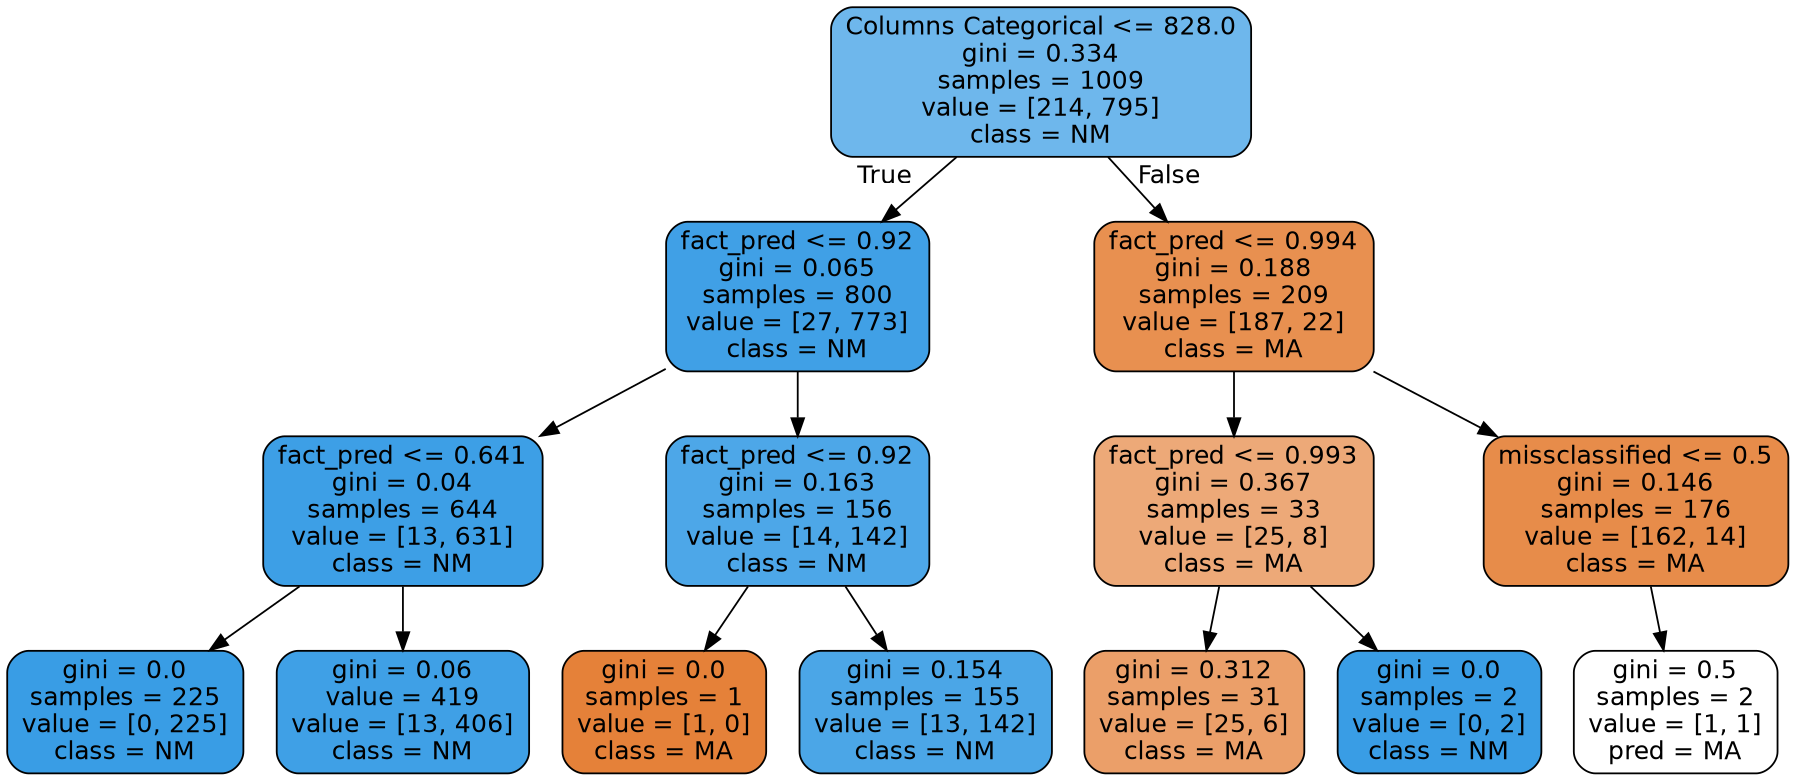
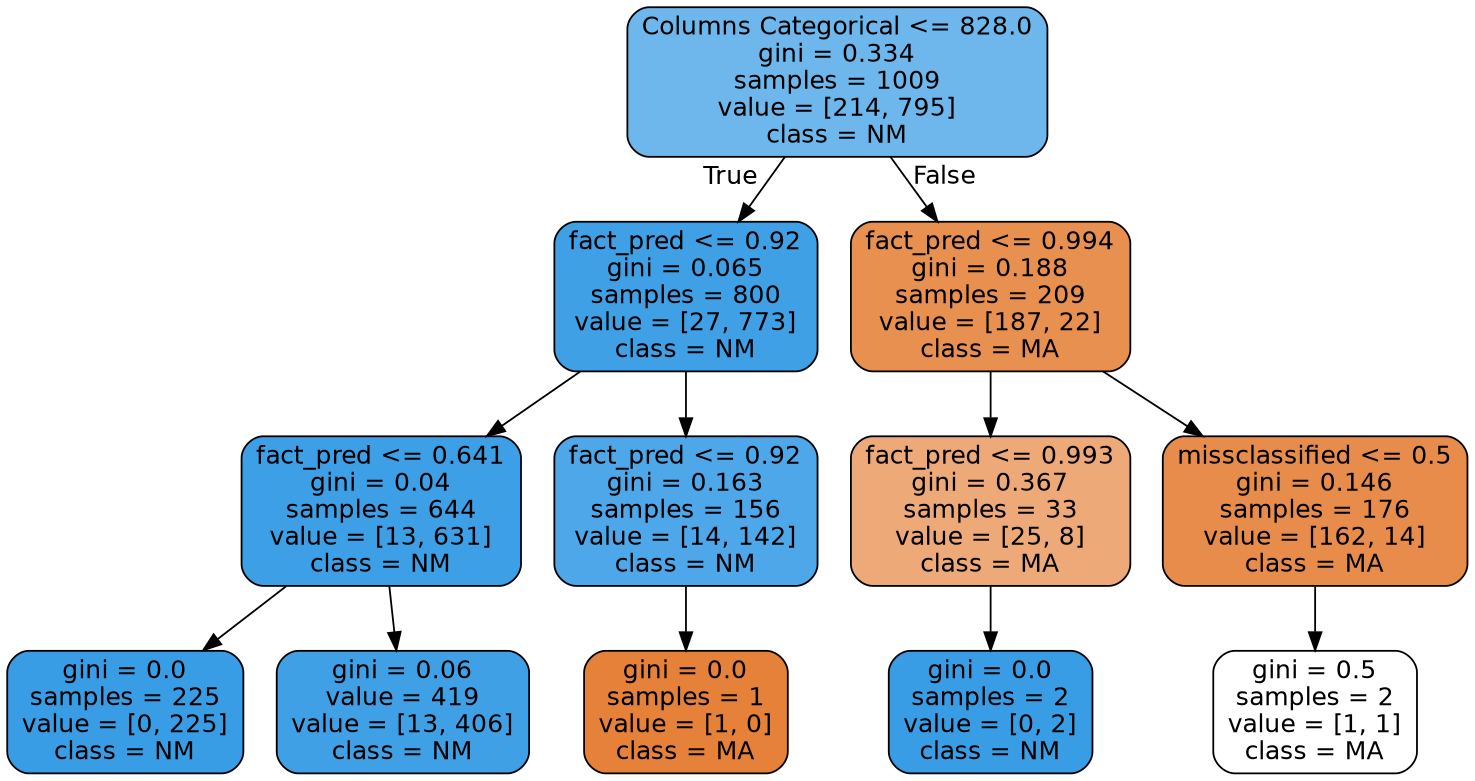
(926, 712) -> none
(1194, 712) -> none
(1676, 712) -> (1315, 712)
